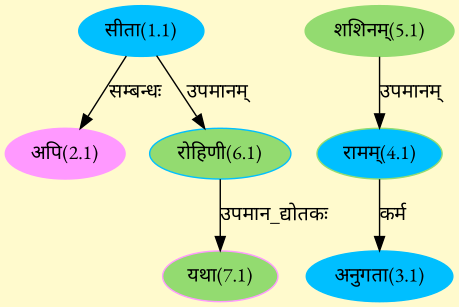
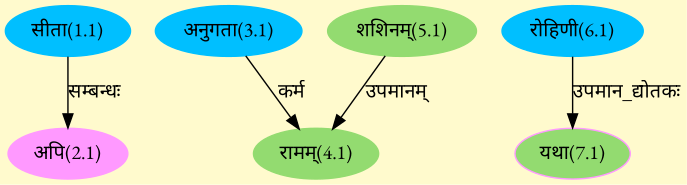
(177, 86) -> none
(220, 154) -> (573, 31)
(380, 154) -> (316, 154)
(380, 208) -> (268, 87)
